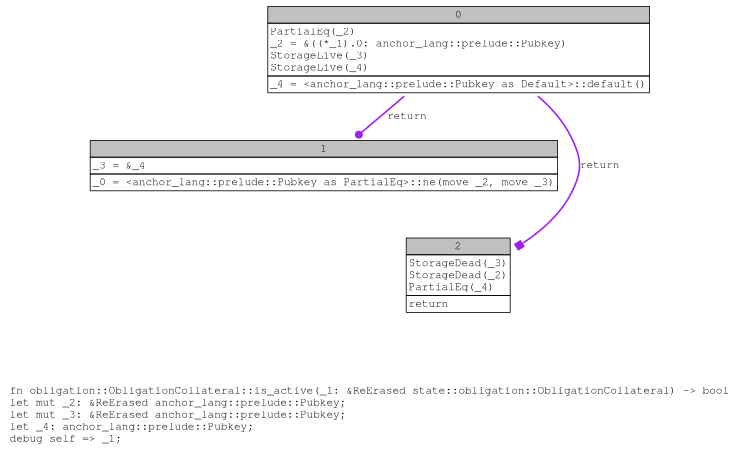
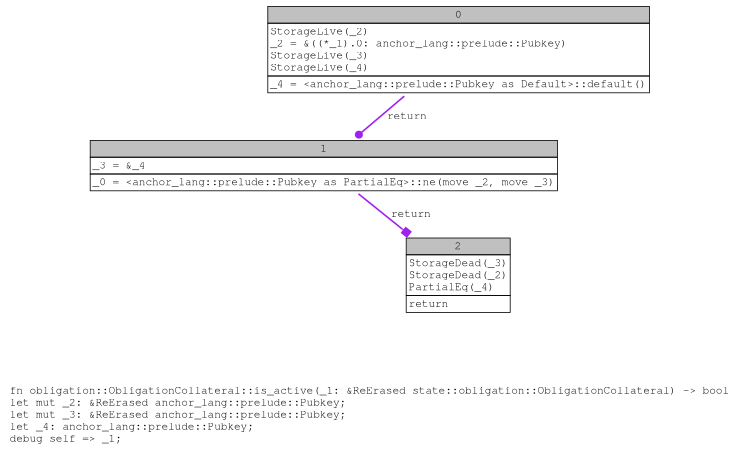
(313, 31) -> (320, 31)
(579, 173) -> (380, 211)
